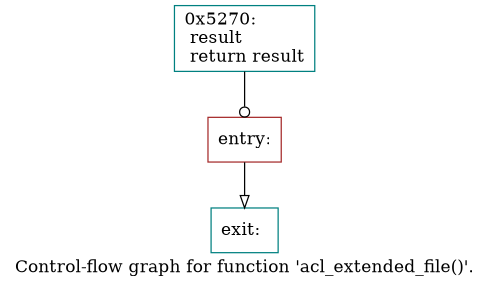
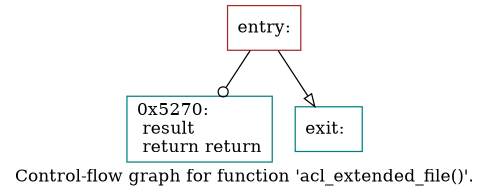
(245, 56) -> (200, 147)
(245, 89) -> (238, 69)
